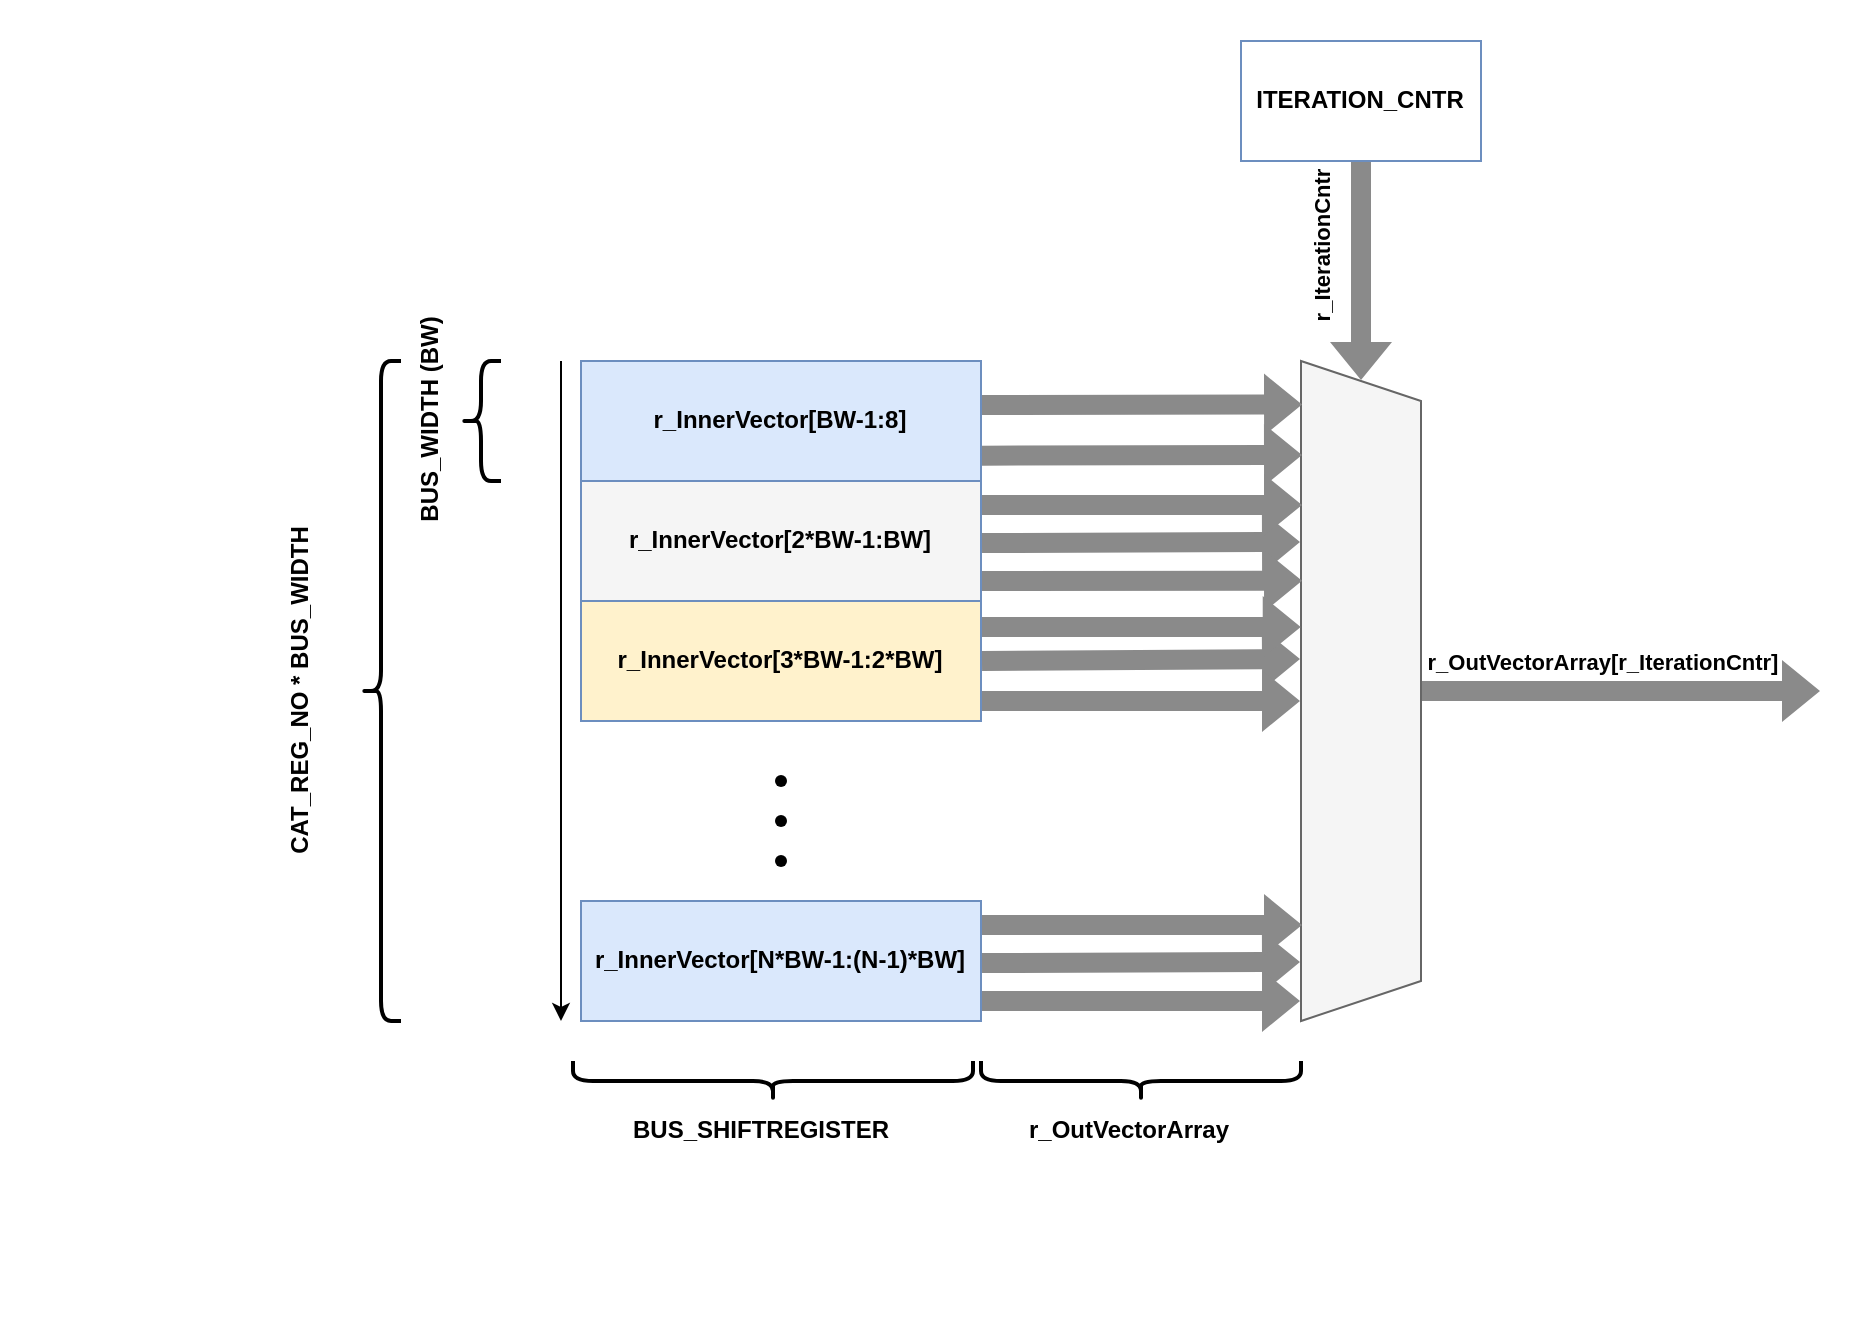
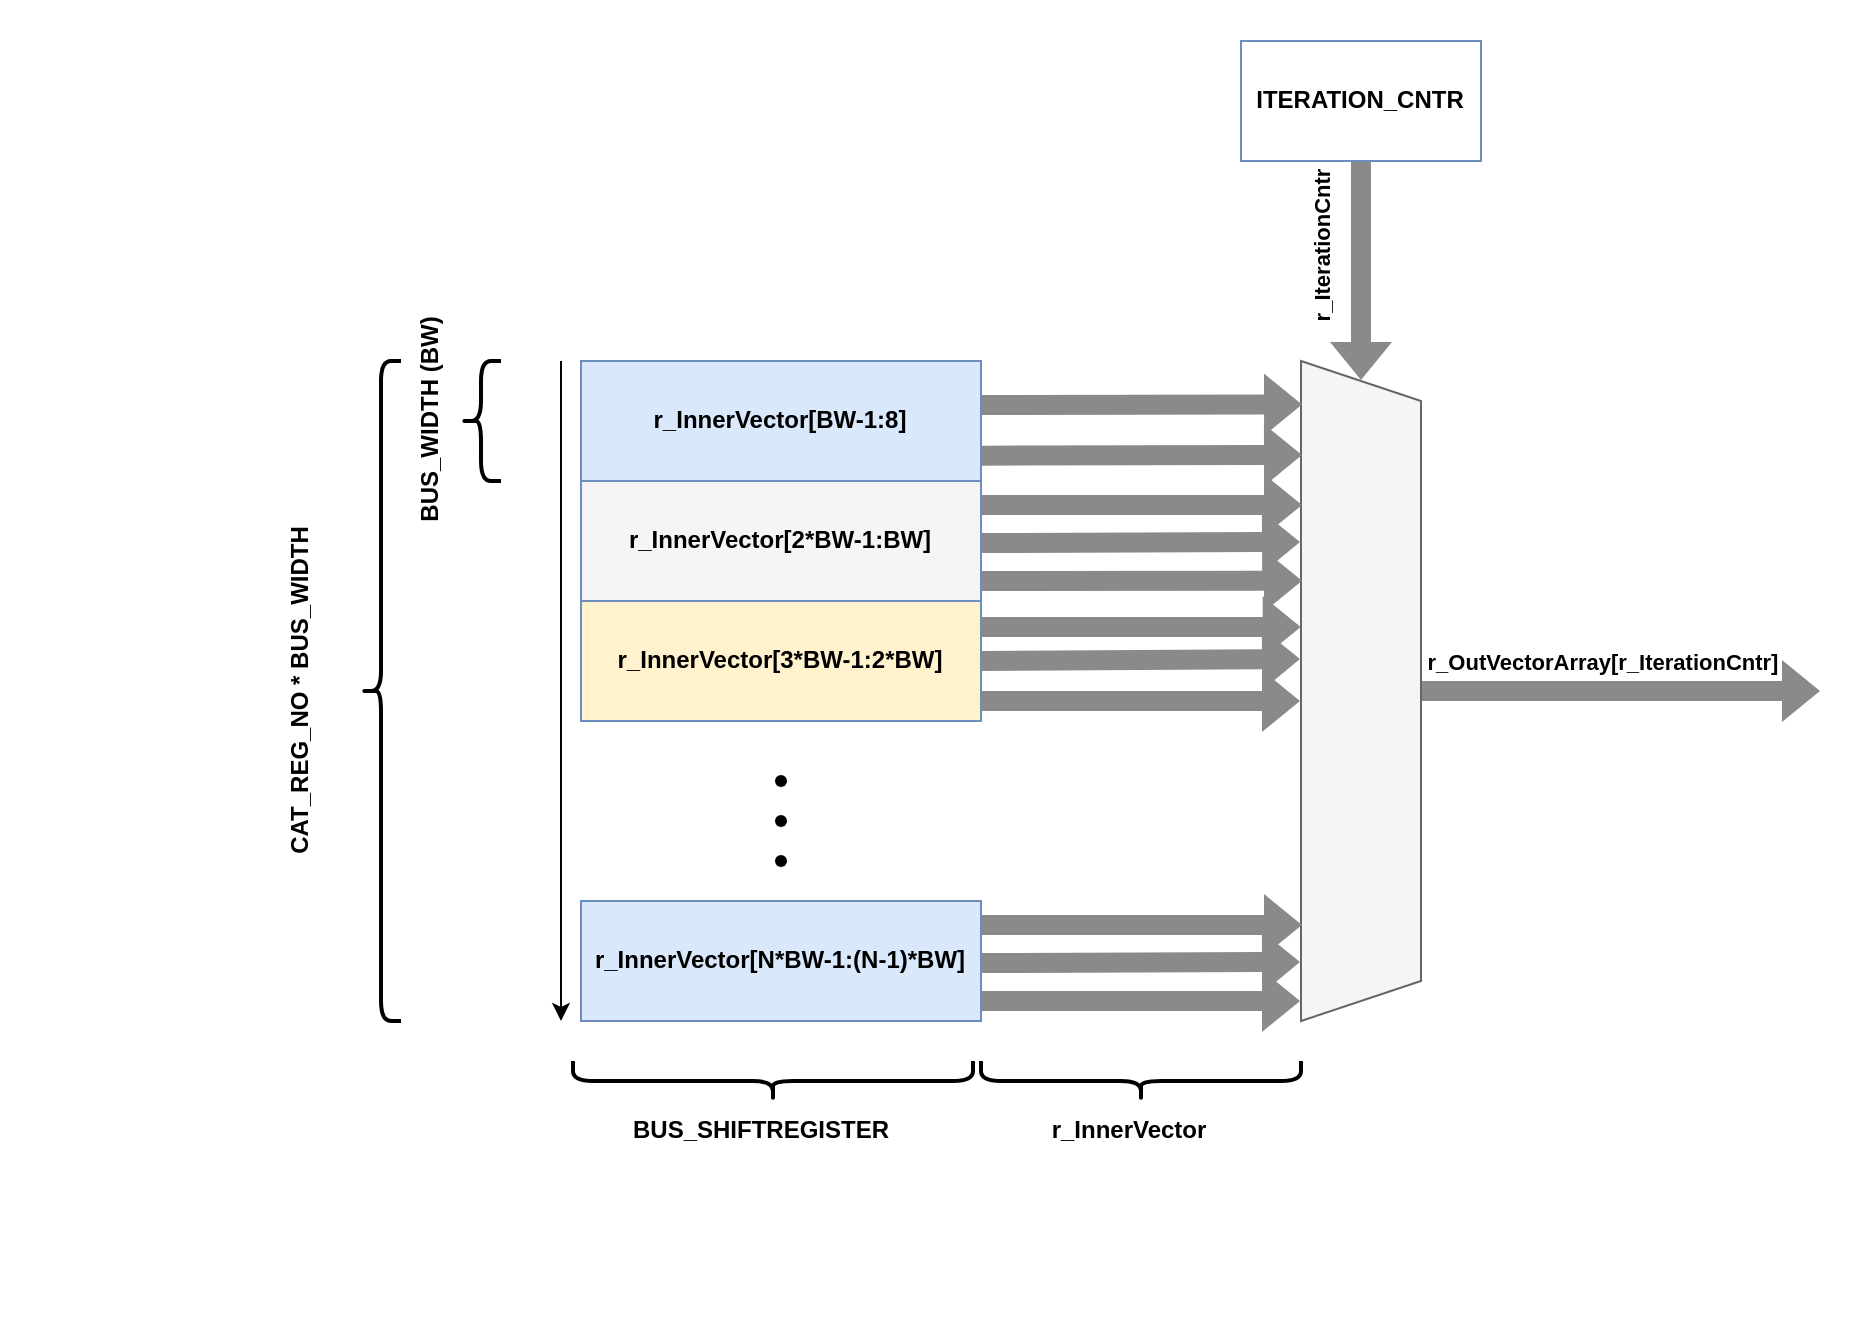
(1130, 1131) -> (1130, 1131)
